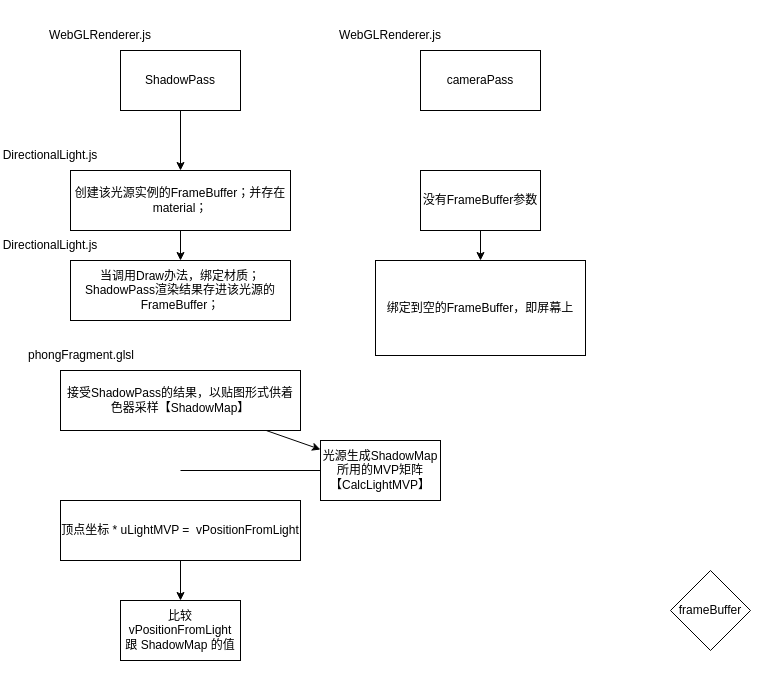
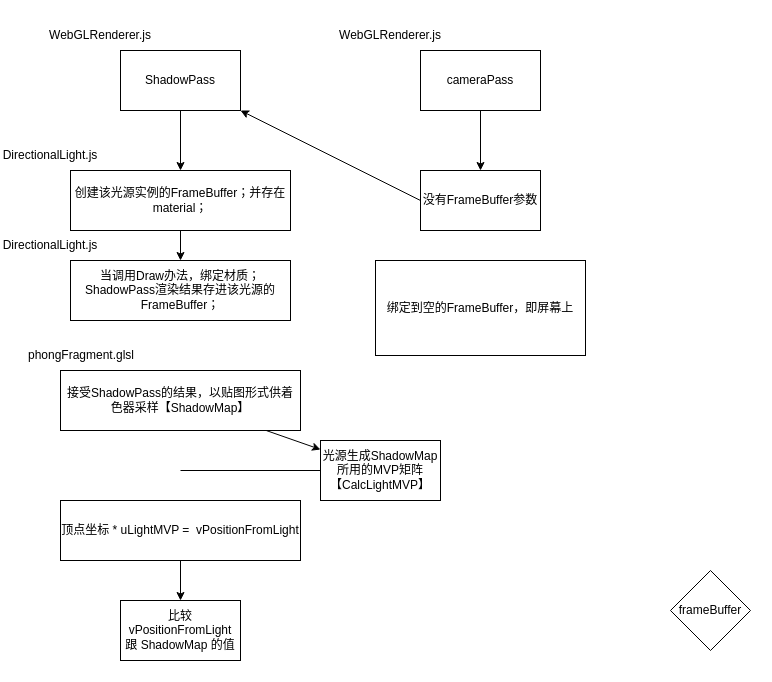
none -> (481, 137)
(481, 242) -> (334, 157)
